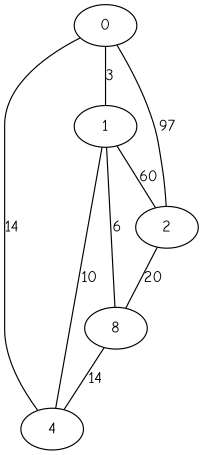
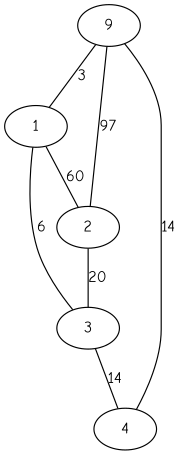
(106, 26) -> (109, 26)
(79, 278) -> none
(116, 328) -> (88, 328)
